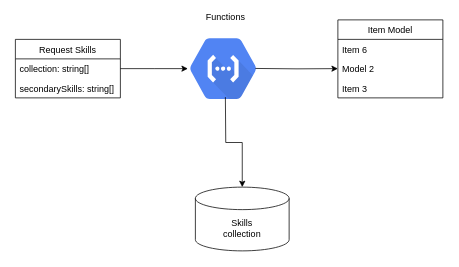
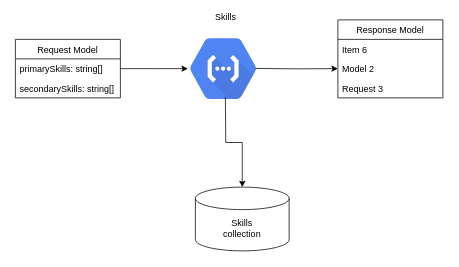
(226, 17) -> (226, 17)
(390, 30) -> (390, 30)
(68, 50) -> (68, 50)
(63, 69) -> (69, 69)
(356, 89) -> (364, 89)
